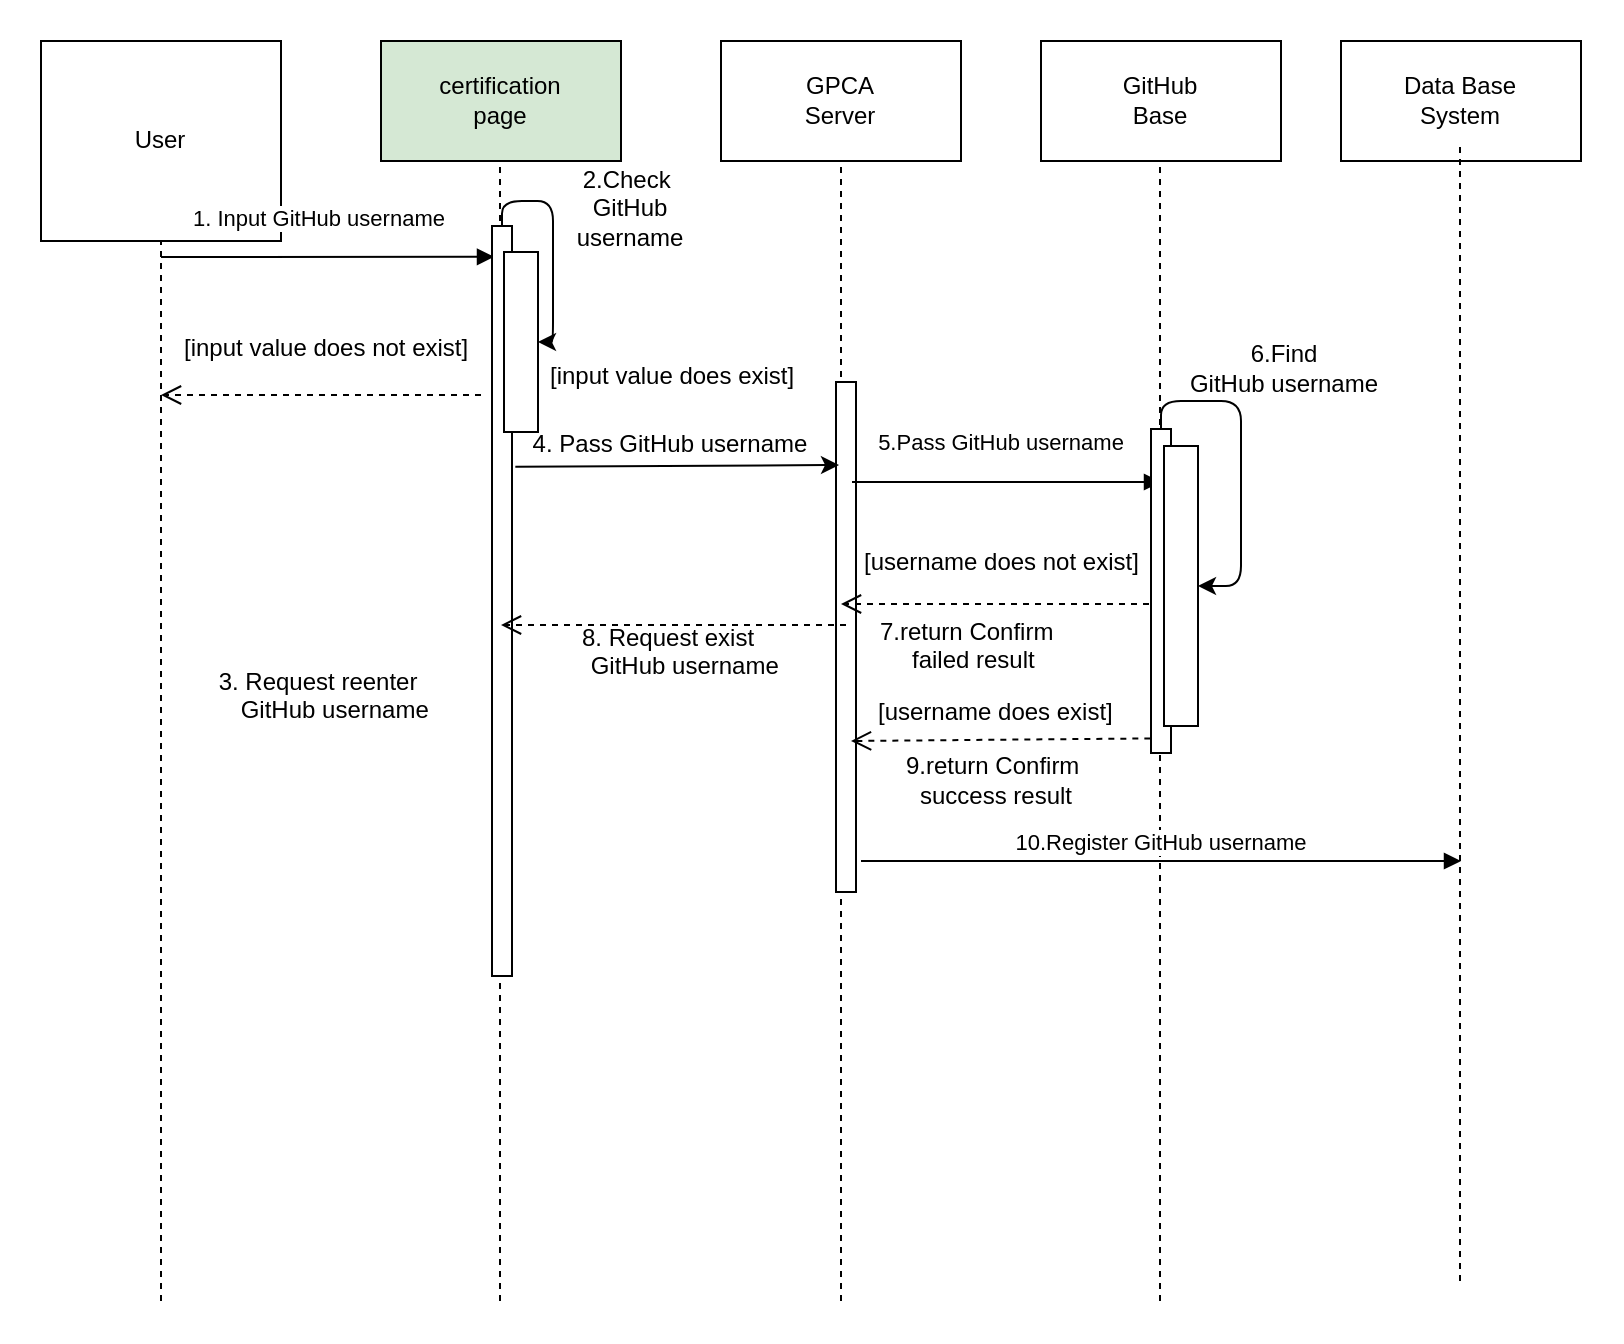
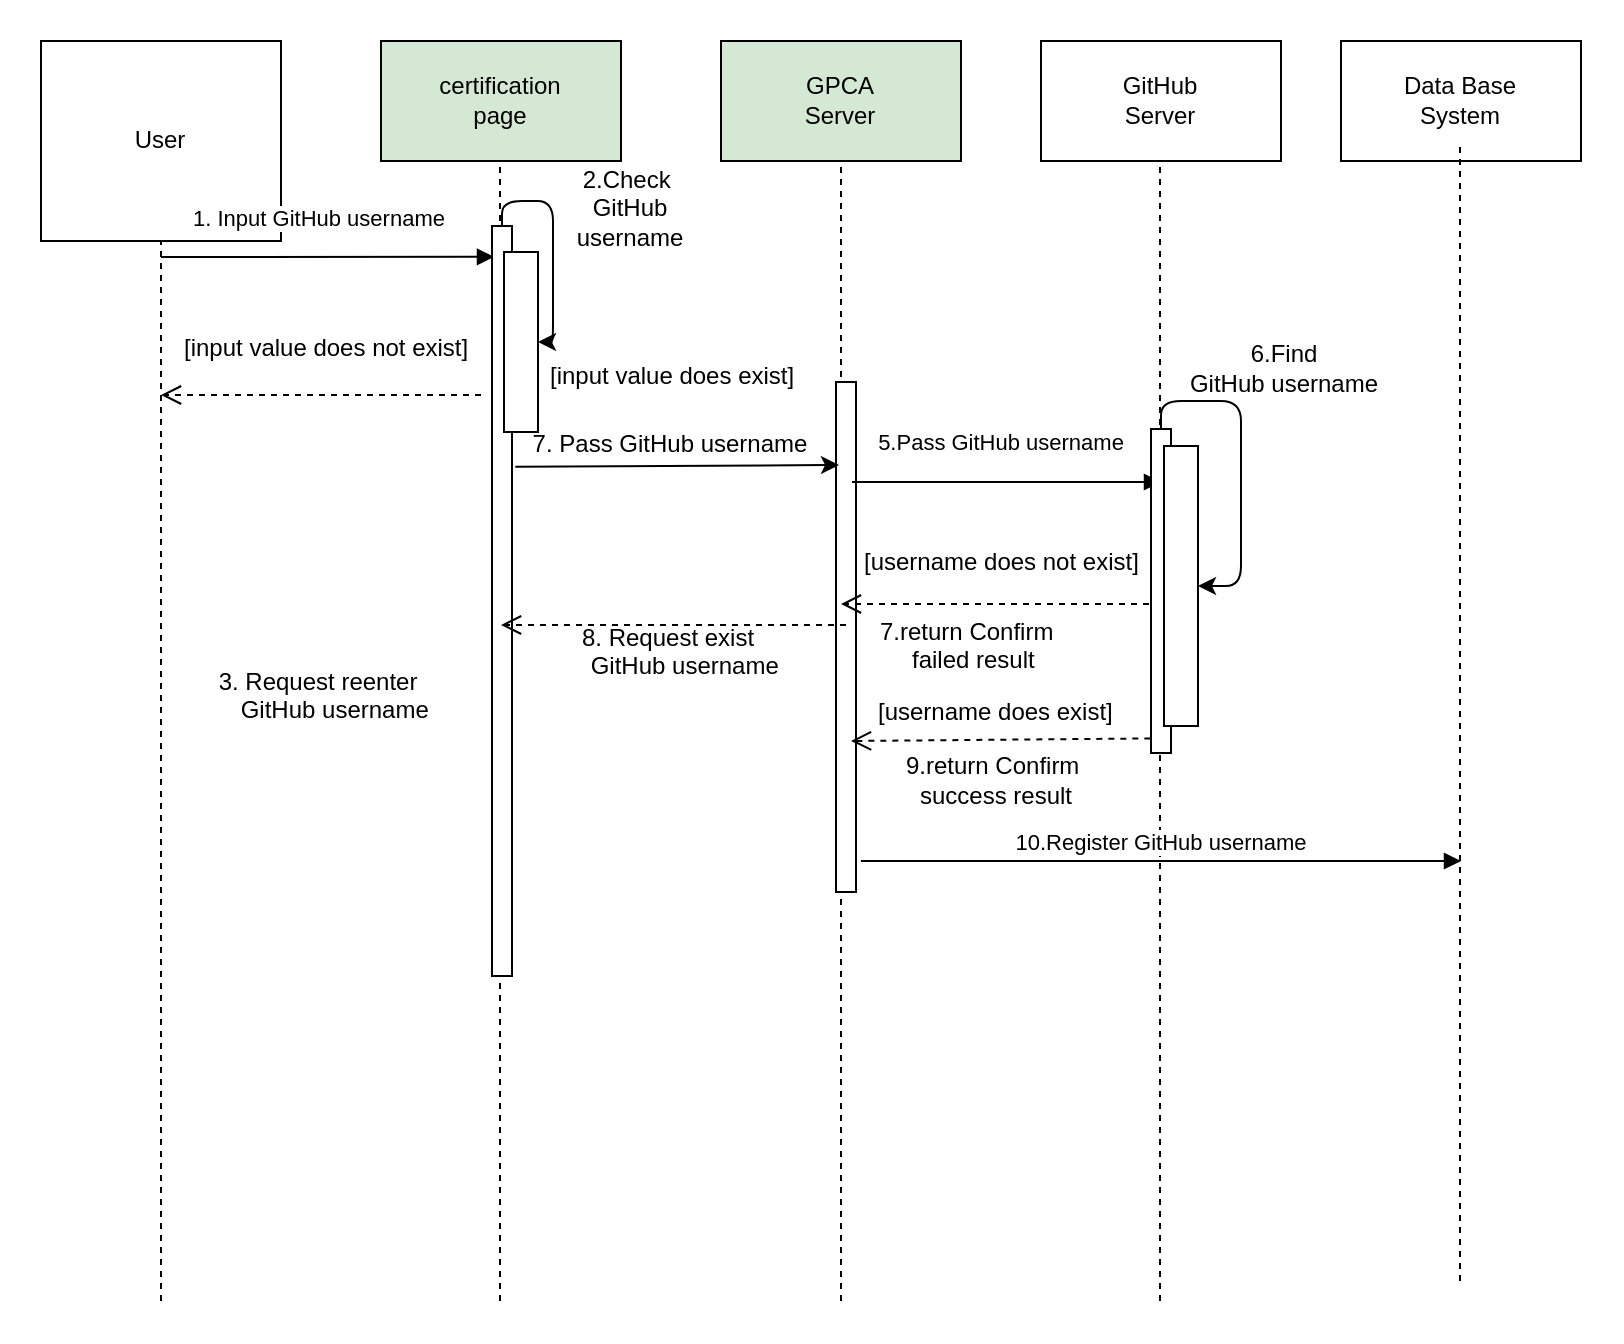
(841, 101) -> (841, 101)
(1161, 101) -> (1161, 101)
(671, 445) -> (671, 445)
